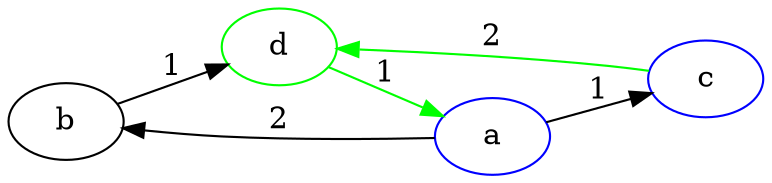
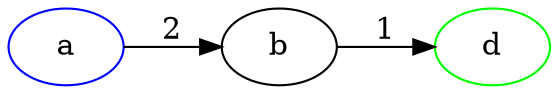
(706, 79) -> none
(376, 87) -> none
